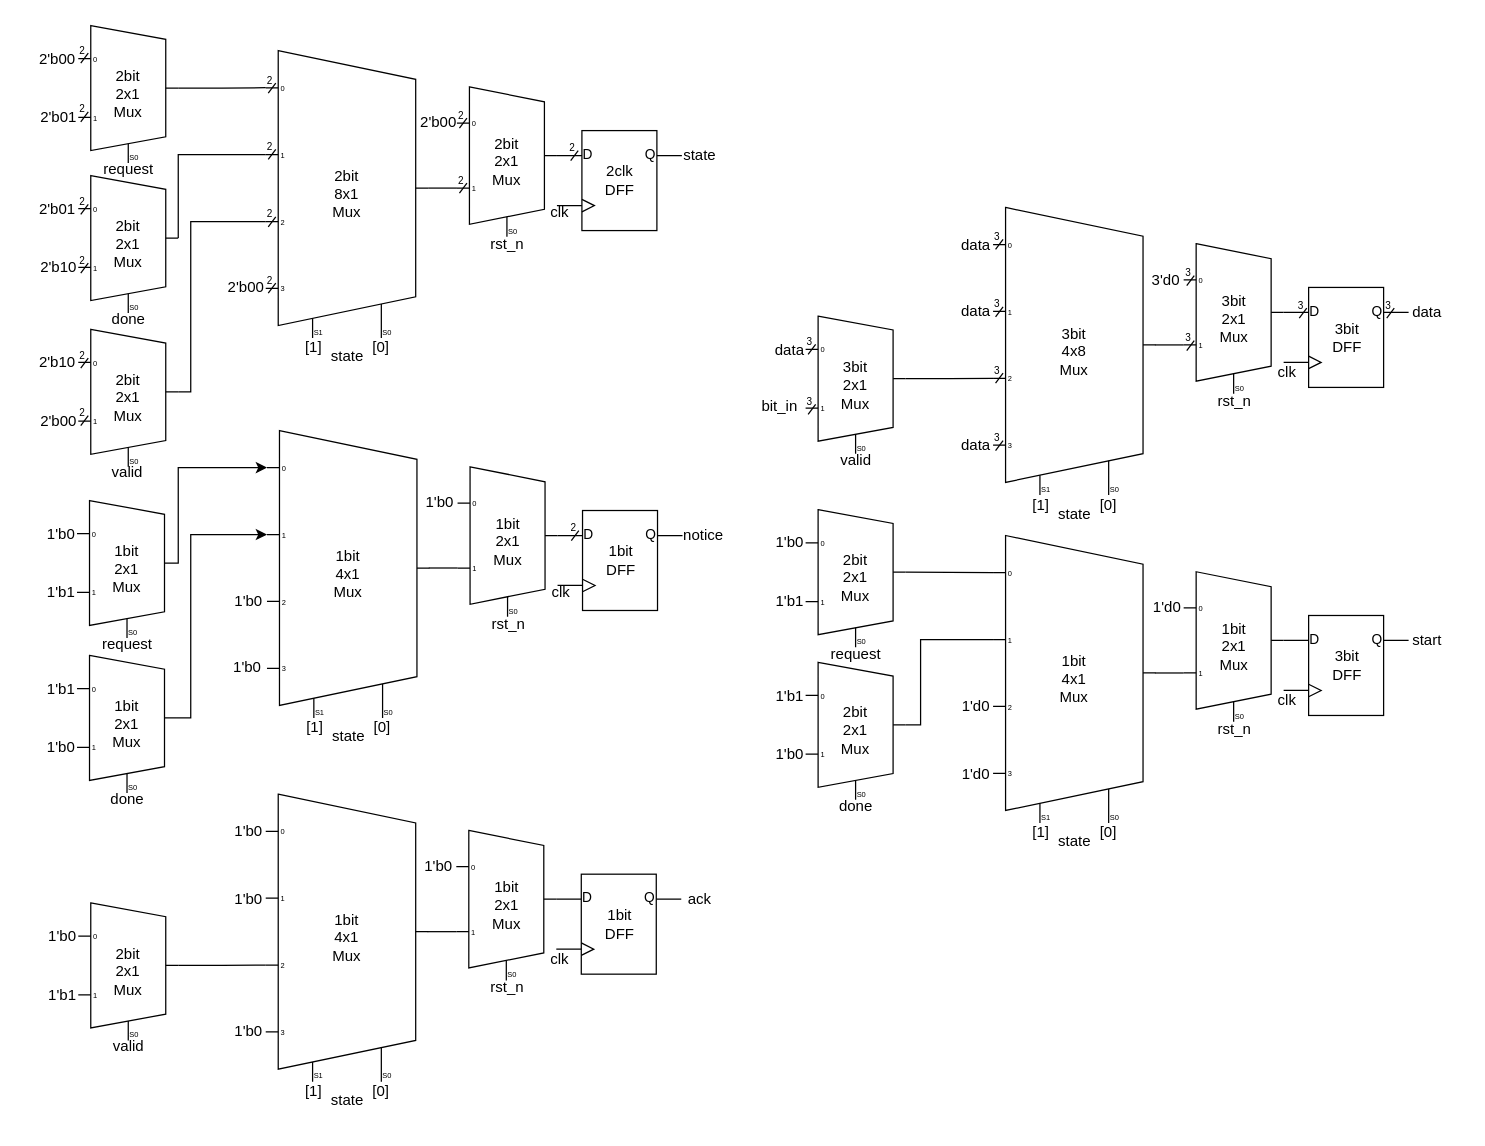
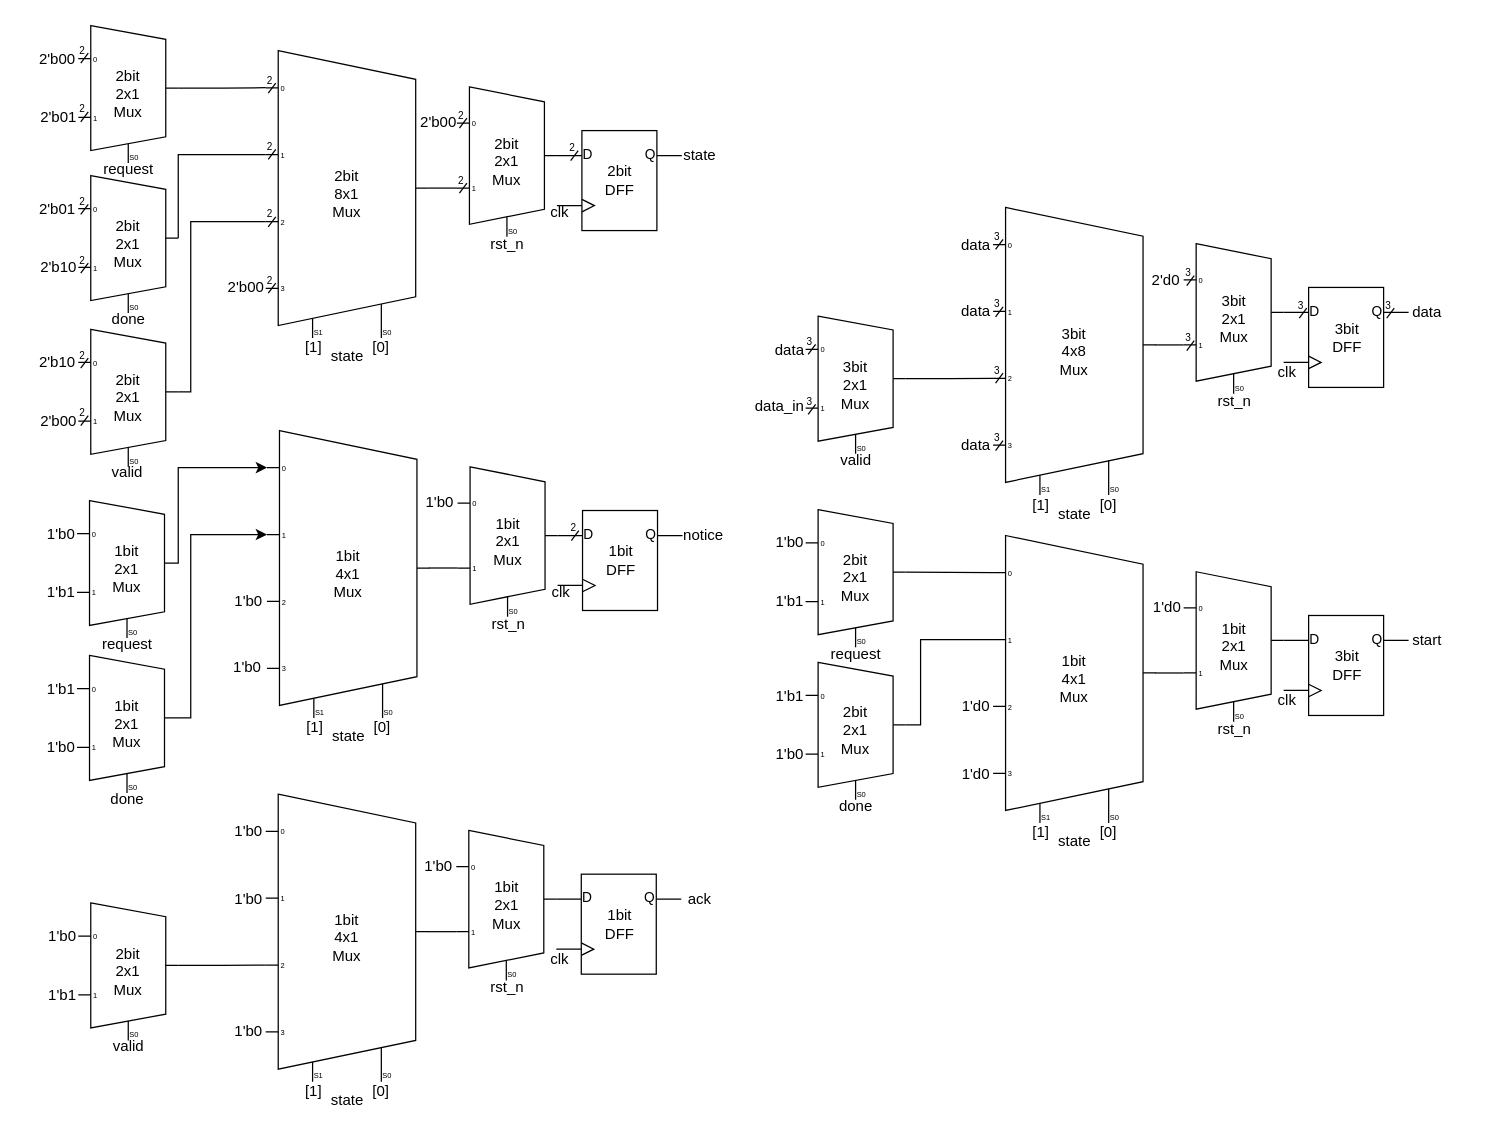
(620, 181) -> (620, 181)
(1166, 281) -> (1166, 281)
(780, 407) -> (780, 407)
